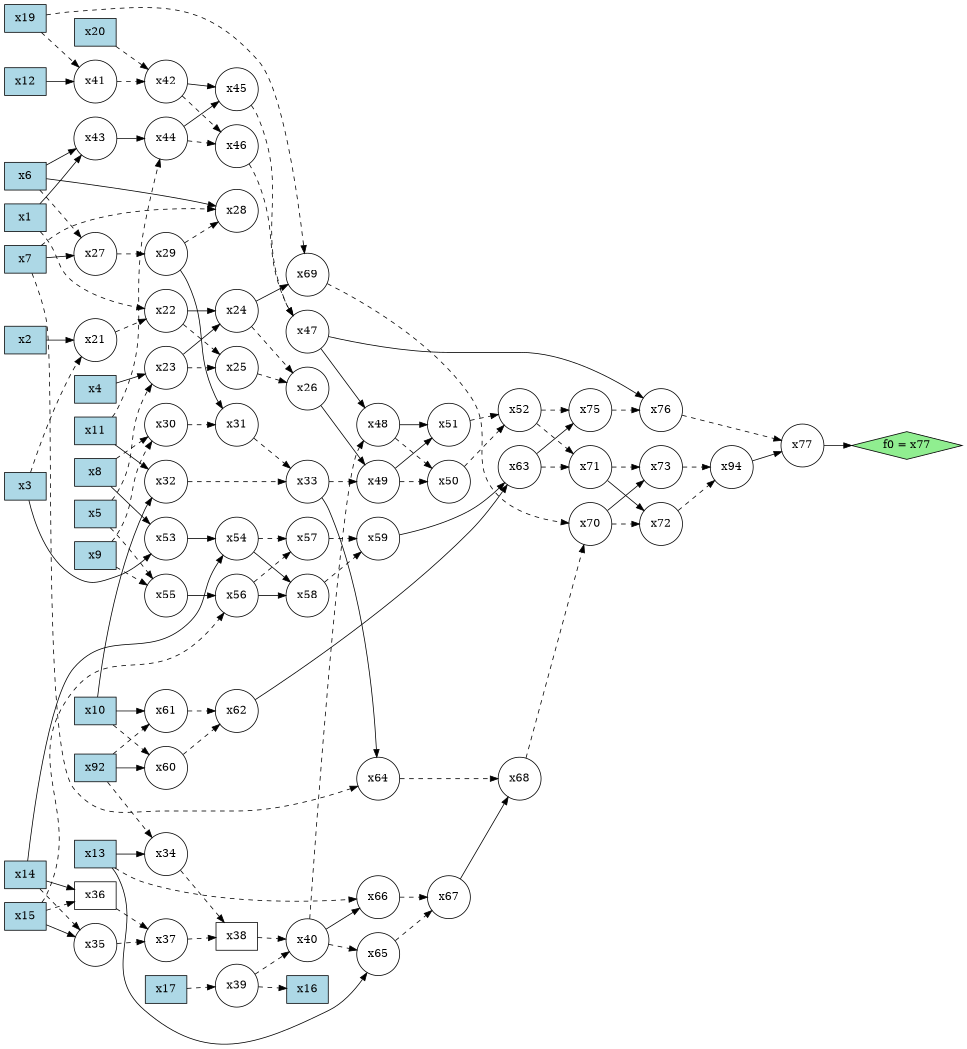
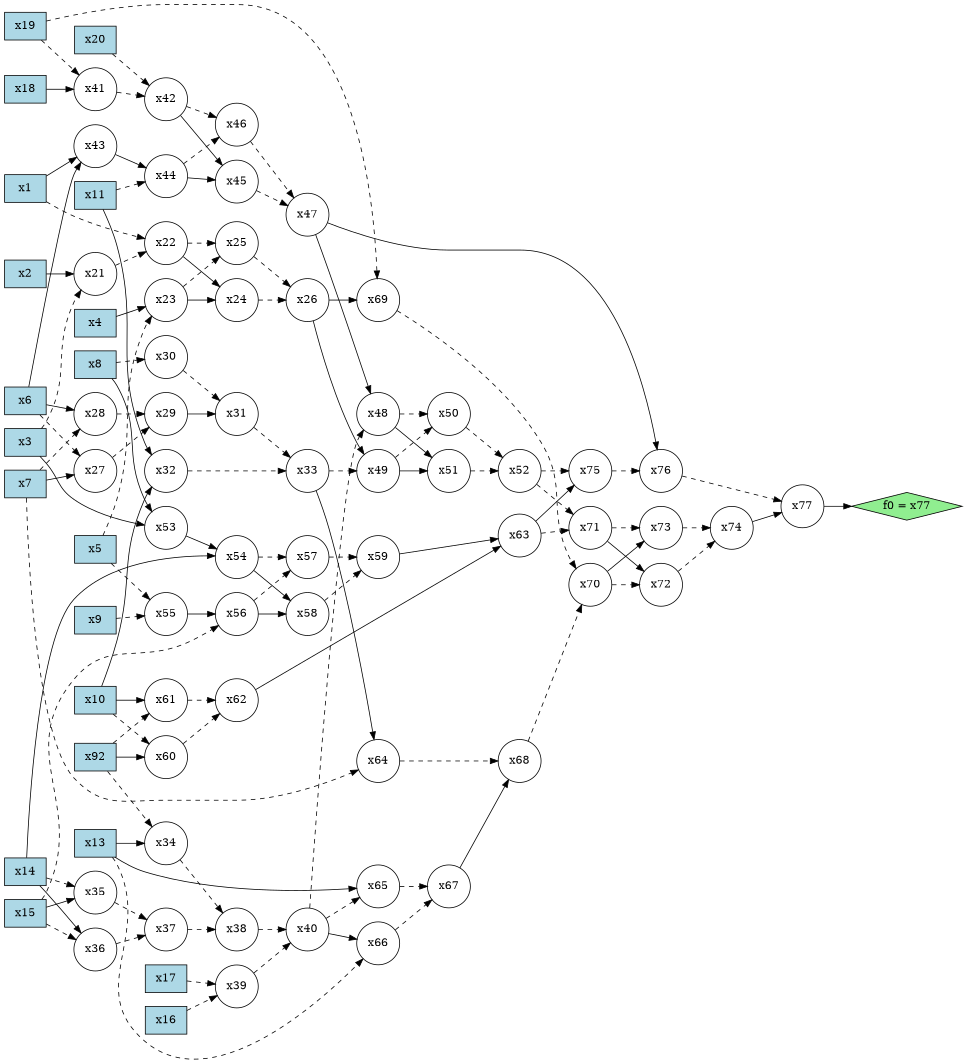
(25, 82) -> (25, 89)
(198, 234) -> (123, 414)
(269, 295) -> (334, 300)
(732, 467) -> (732, 528)
(131, 496) -> none
(95, 896) -> (95, 949)
(237, 936) -> (237, 929)
(269, 987) -> (198, 1005)
